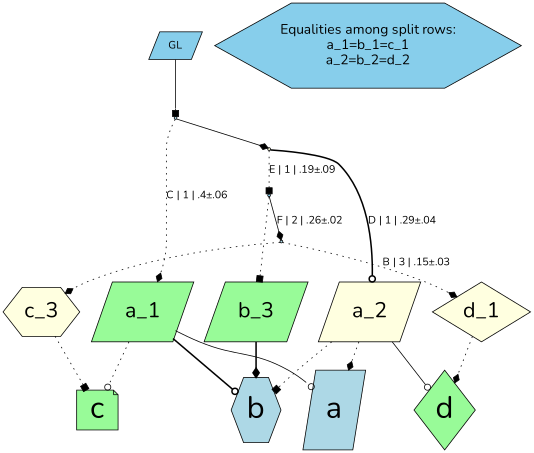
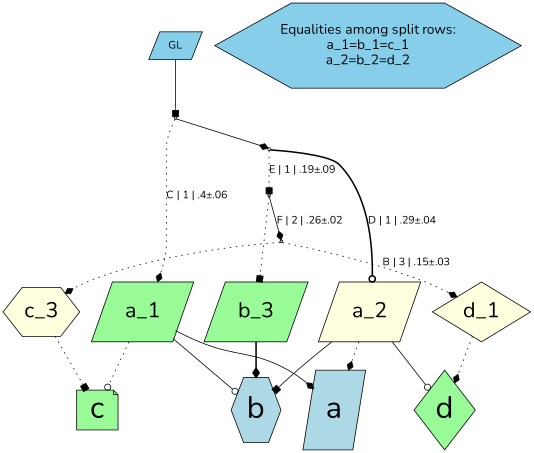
(242, 354) -> (242, 354)
(203, 364) -> (203, 364)
(305, 364) -> (305, 364)
